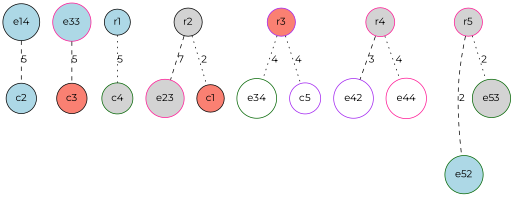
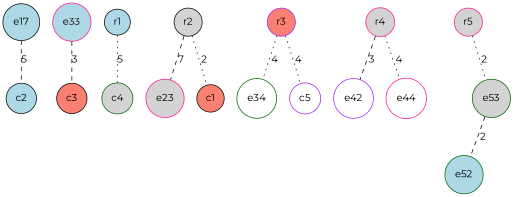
(21, 22) -> (21, 22)
(75, 60) -> (75, 60)
(458, 96) -> (478, 137)
